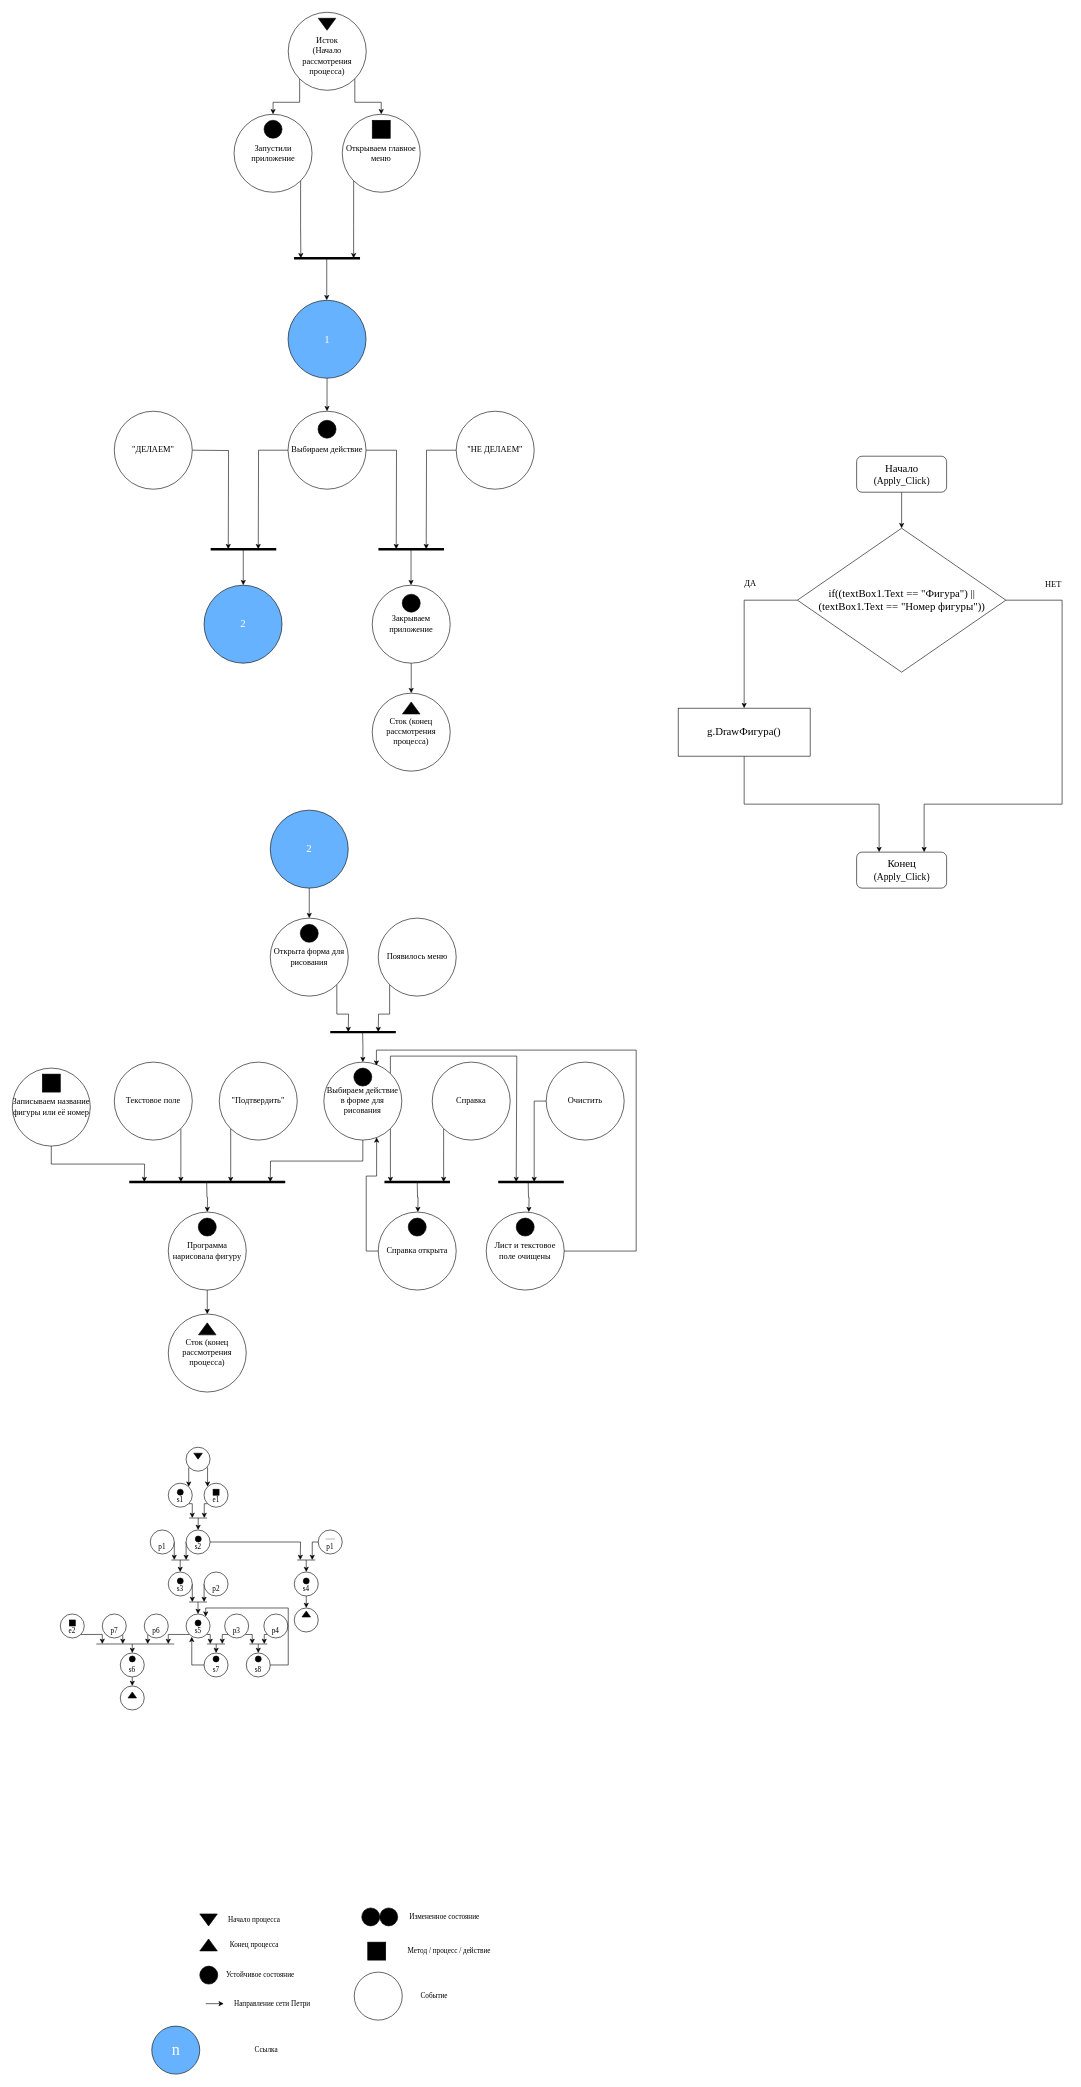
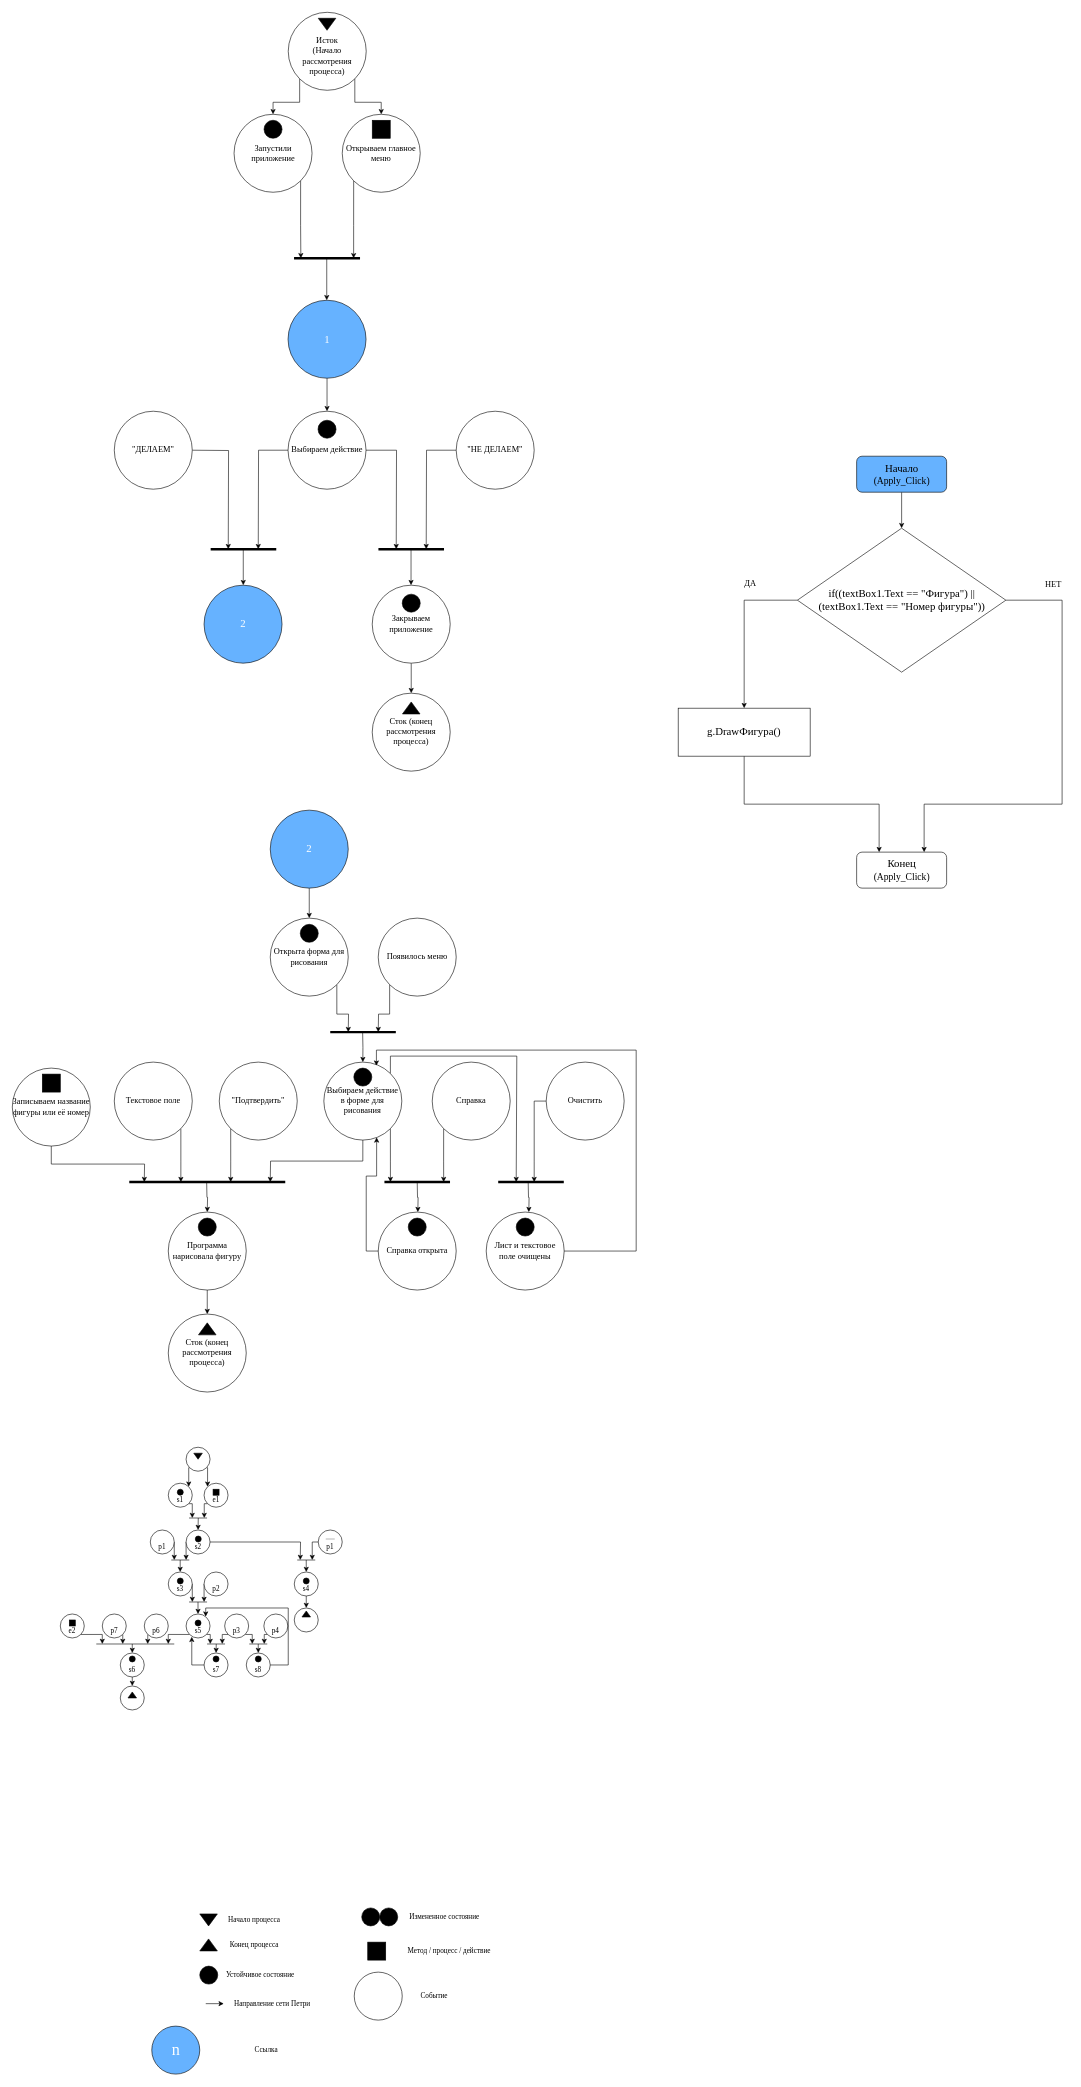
(902, 474) -> (902, 474)
